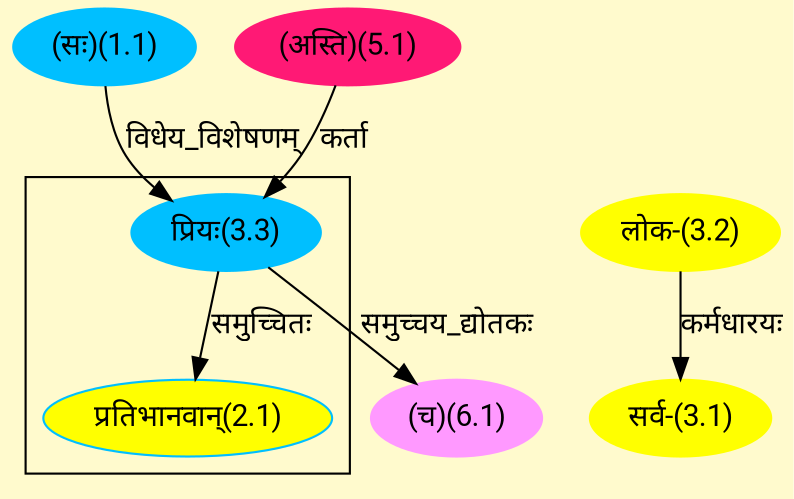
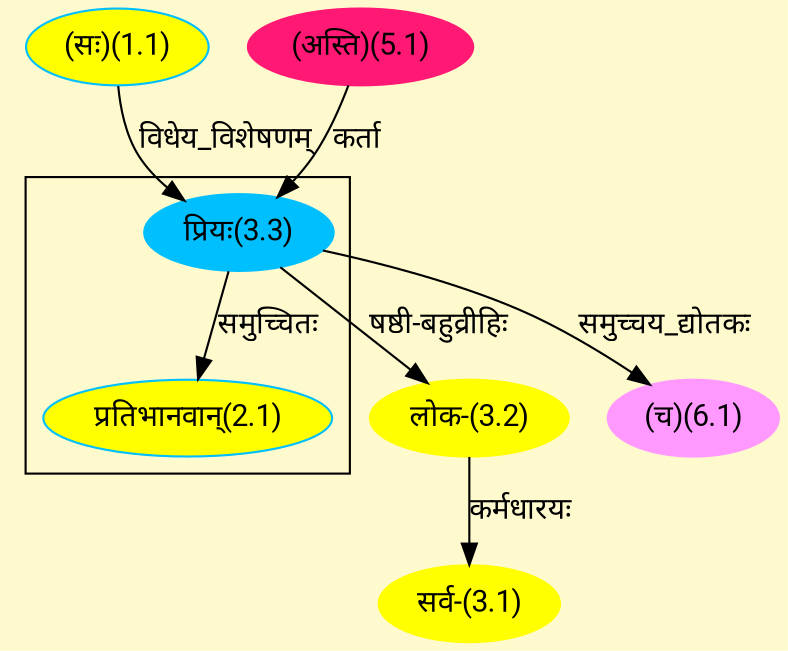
(105, 47) -> (117, 47)
none -> (336, 311)
